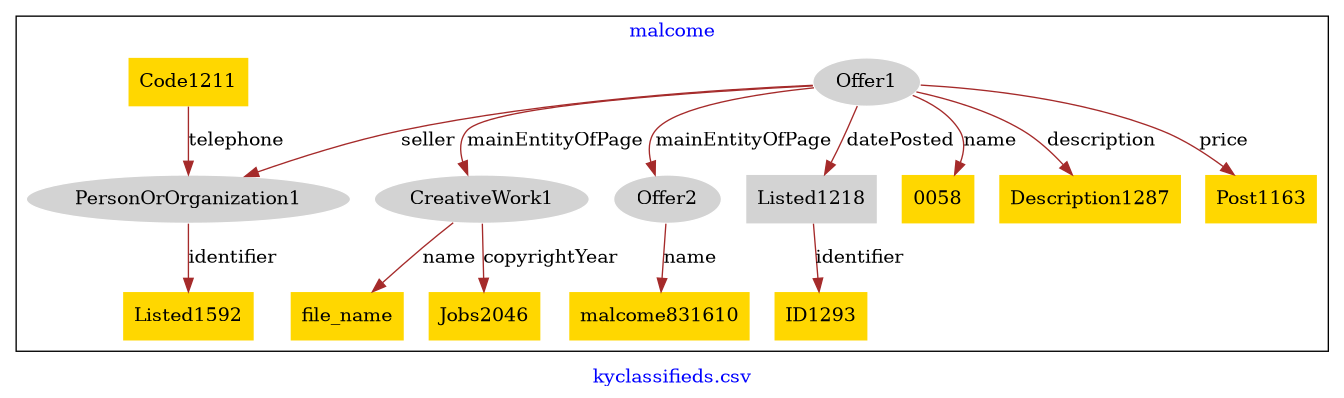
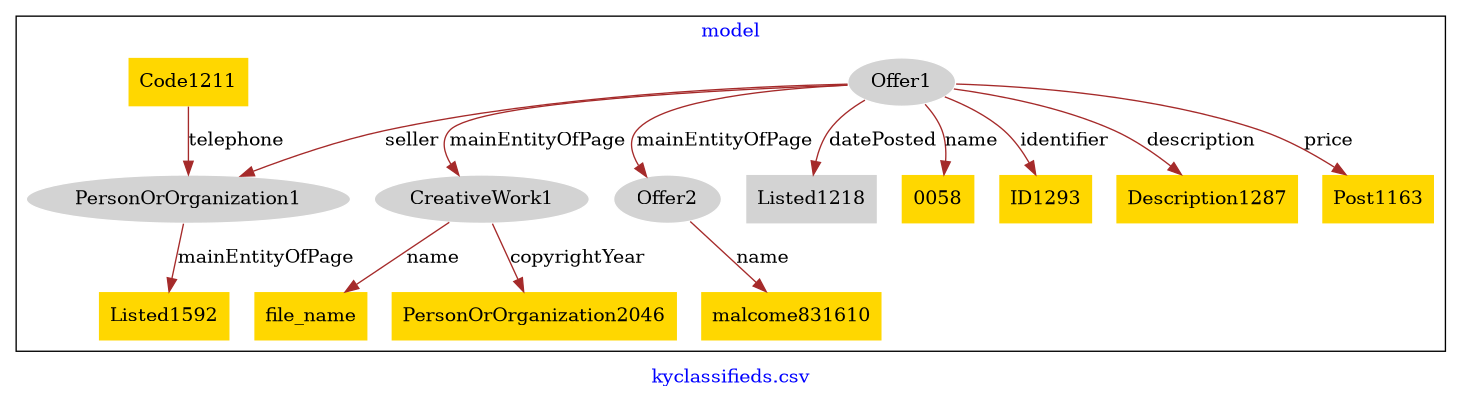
(672, 32) -> (731, 32)
(816, 251) -> (993, 122)
(233, 258) -> (266, 258)
(485, 316) -> (534, 316)
